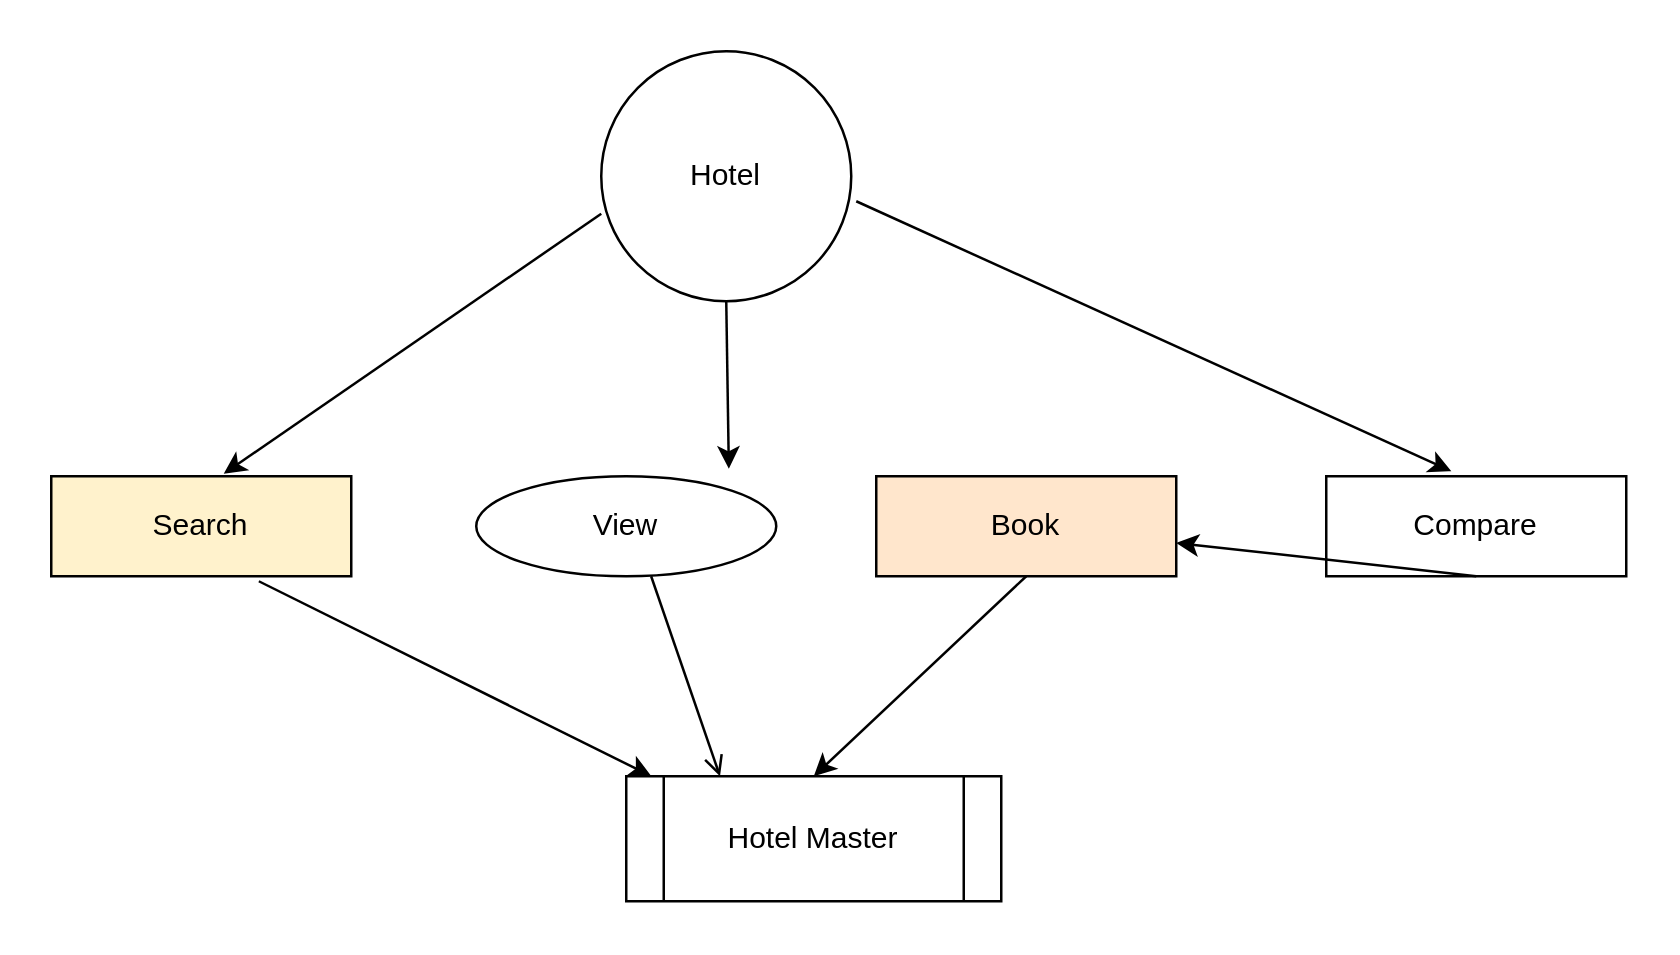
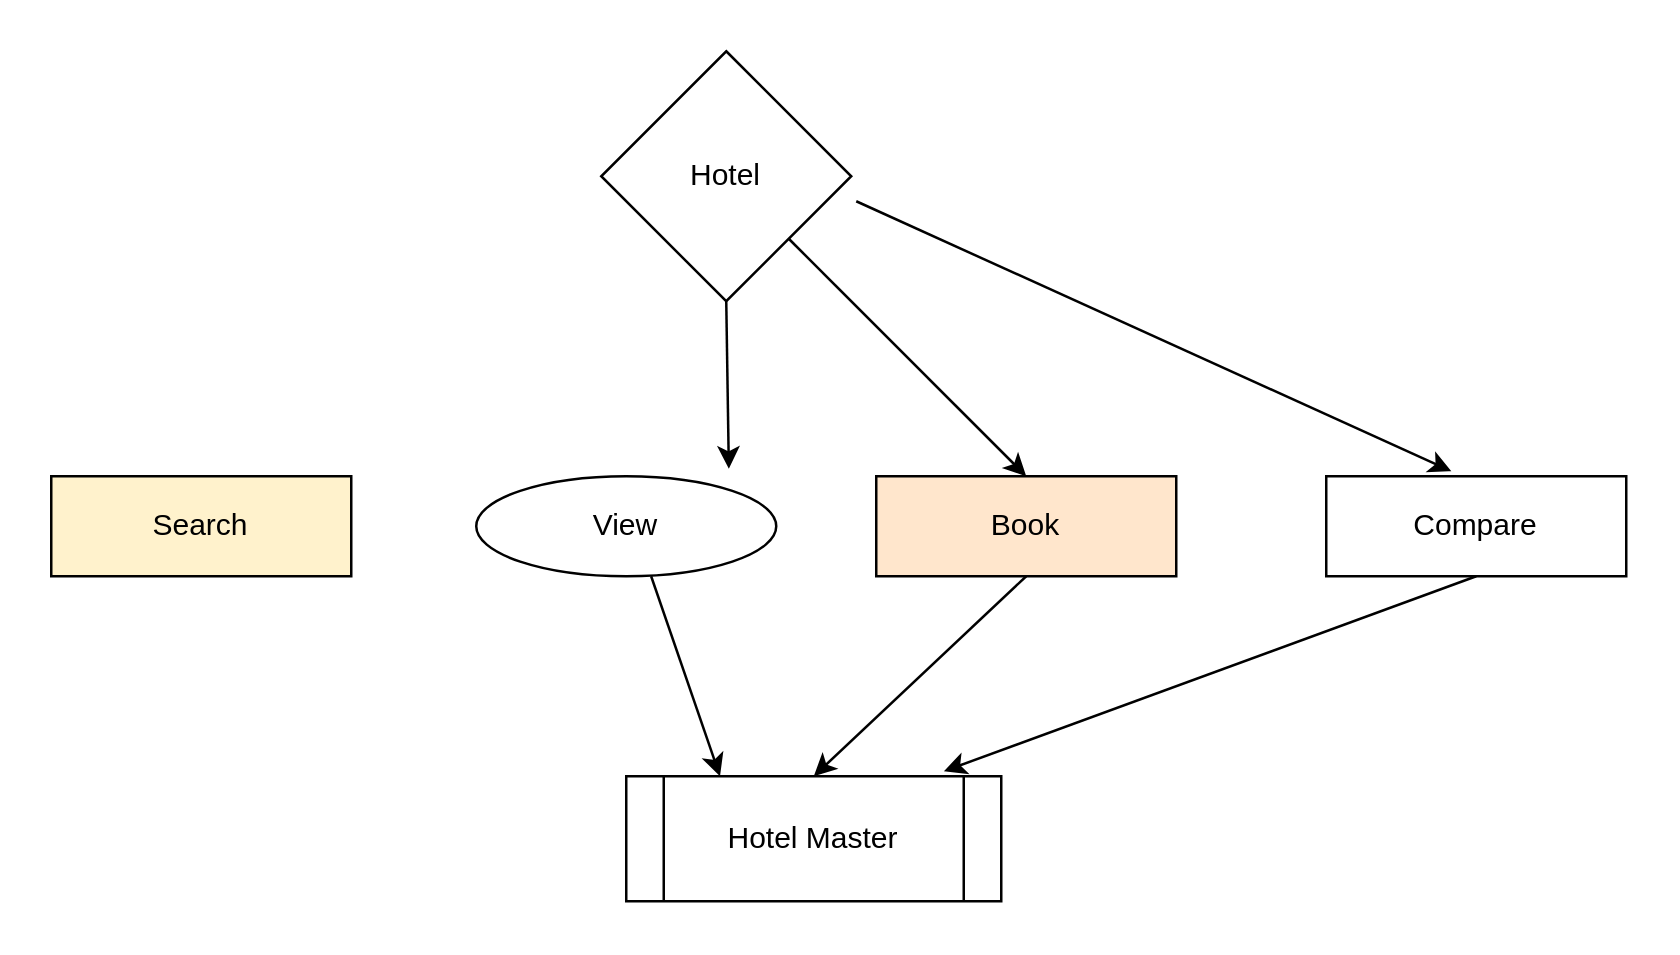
(726, 176) -> (726, 176)
(419, 339) -> none
none -> (902, 352)
(1334, 560) -> (1217, 671)
(448, 675) -> none
(715, 762) -> (714, 759)
